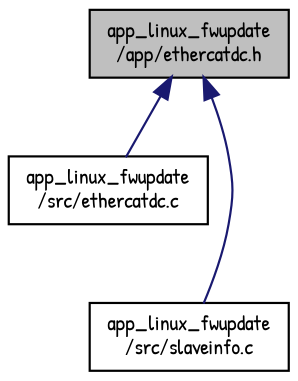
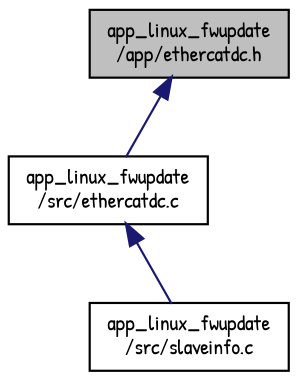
(232, 201) -> (154, 273)
